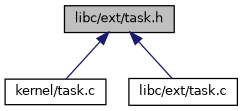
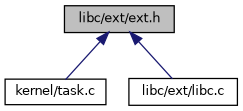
(119, 19) -> (119, 19)
(183, 92) -> (183, 92)
